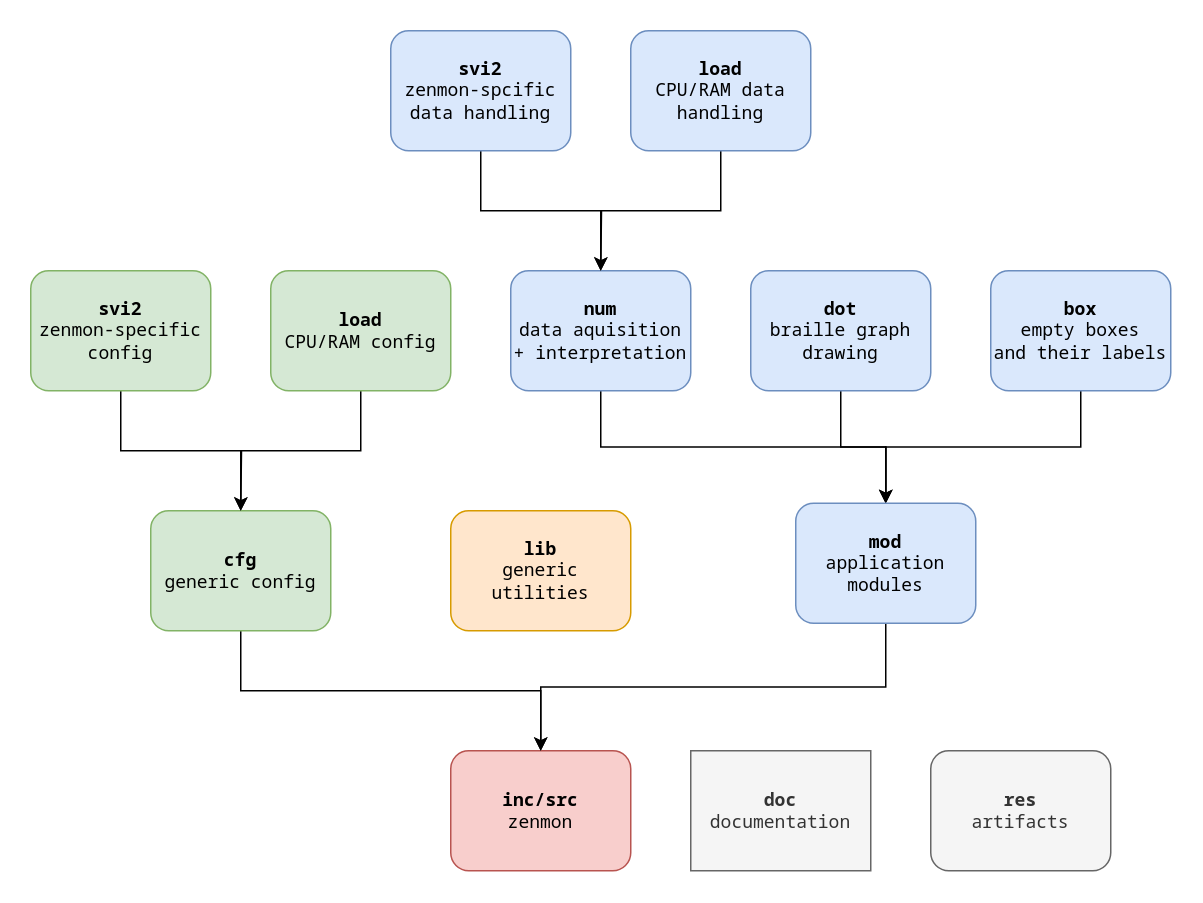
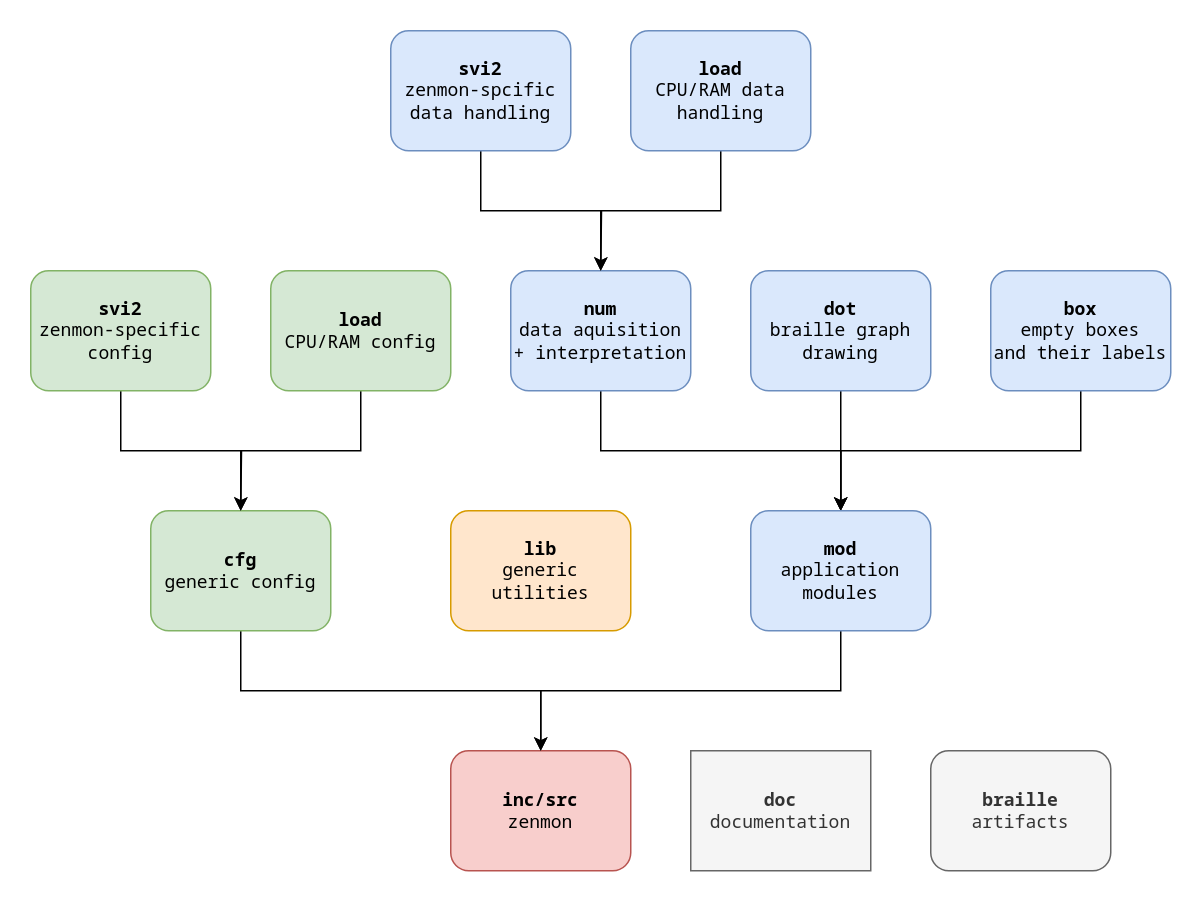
(886, 563) -> (841, 571)
(1021, 811) -> (1021, 811)
